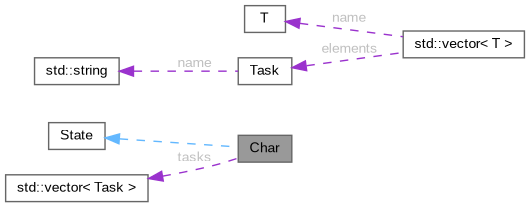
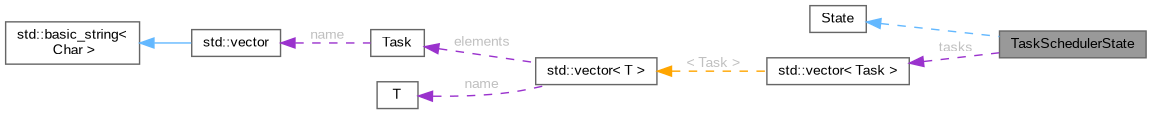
none -> (73, 43)
(77, 71) -> (236, 43)
none -> (719, 71)
(265, 149) -> (1073, 44)
